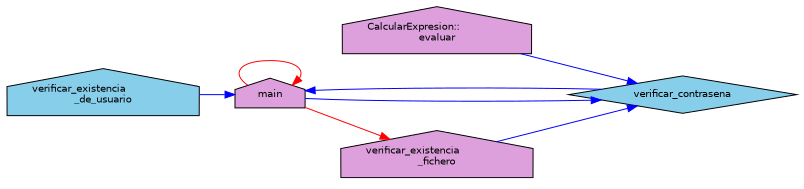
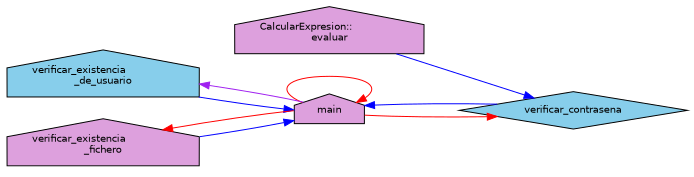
none -> (257, 93)
(448, 101) -> (426, 117)
(562, 125) -> (242, 130)
